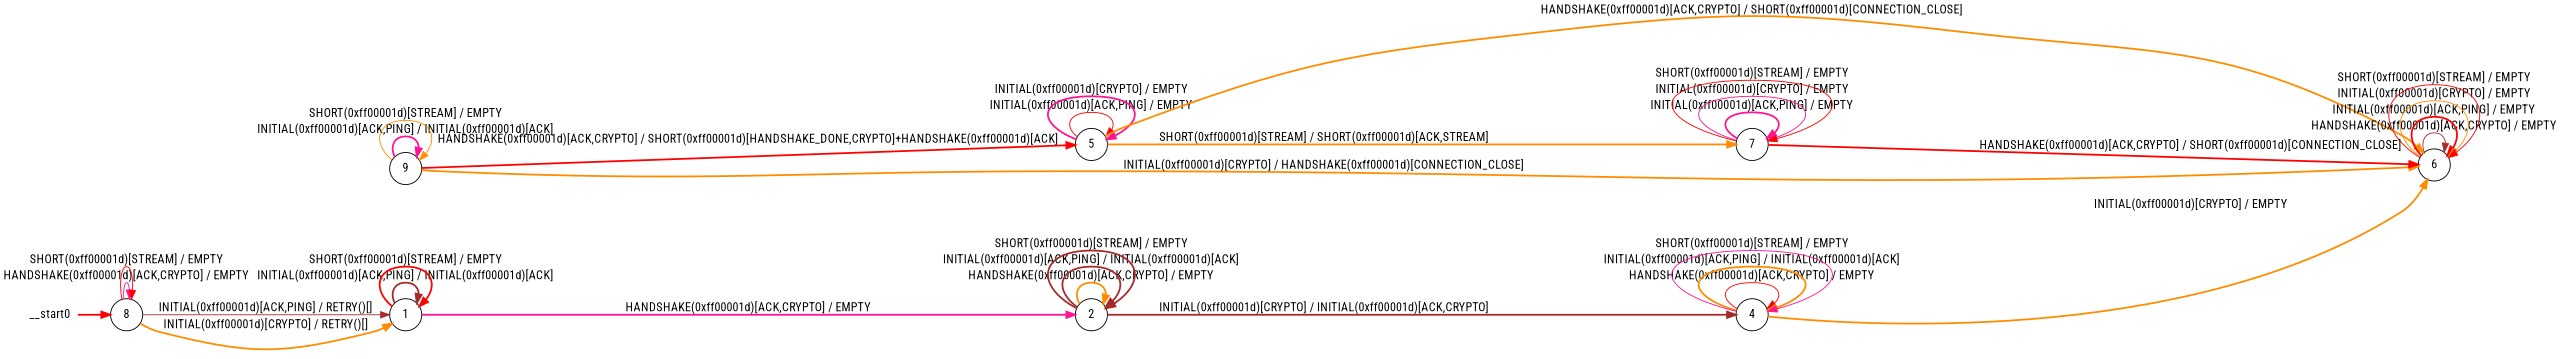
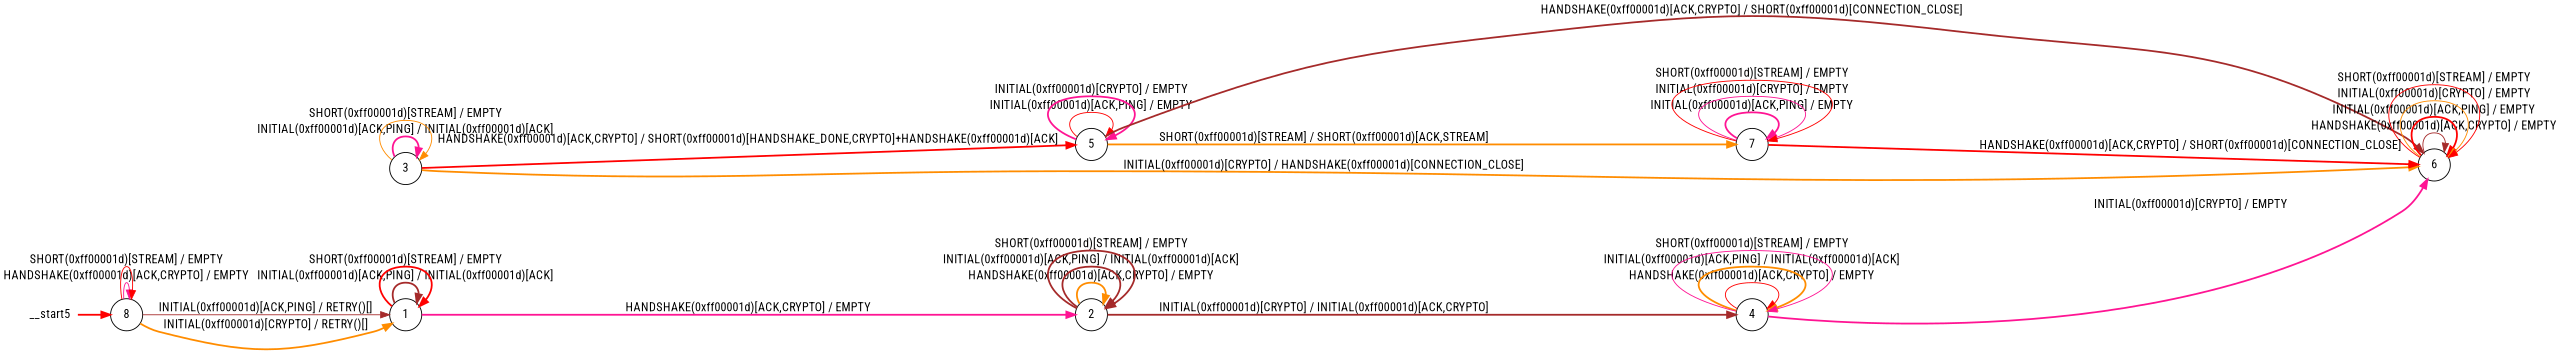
(1764, 16) -> (1764, 16)
(406, 169) -> (406, 169)
(2110, 310) -> (2110, 310)
(50, 315) -> (50, 315)
